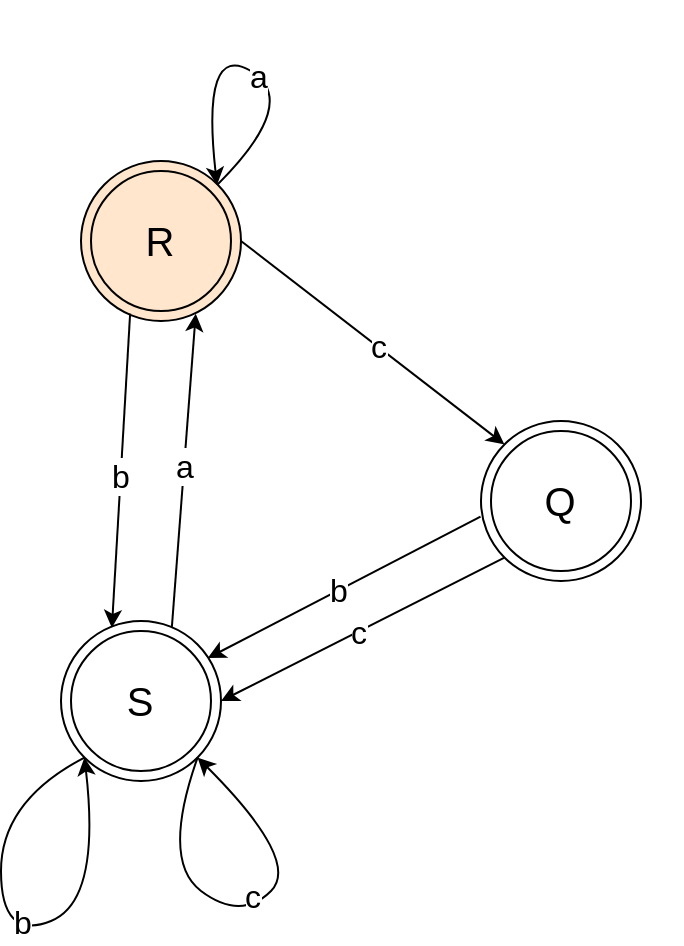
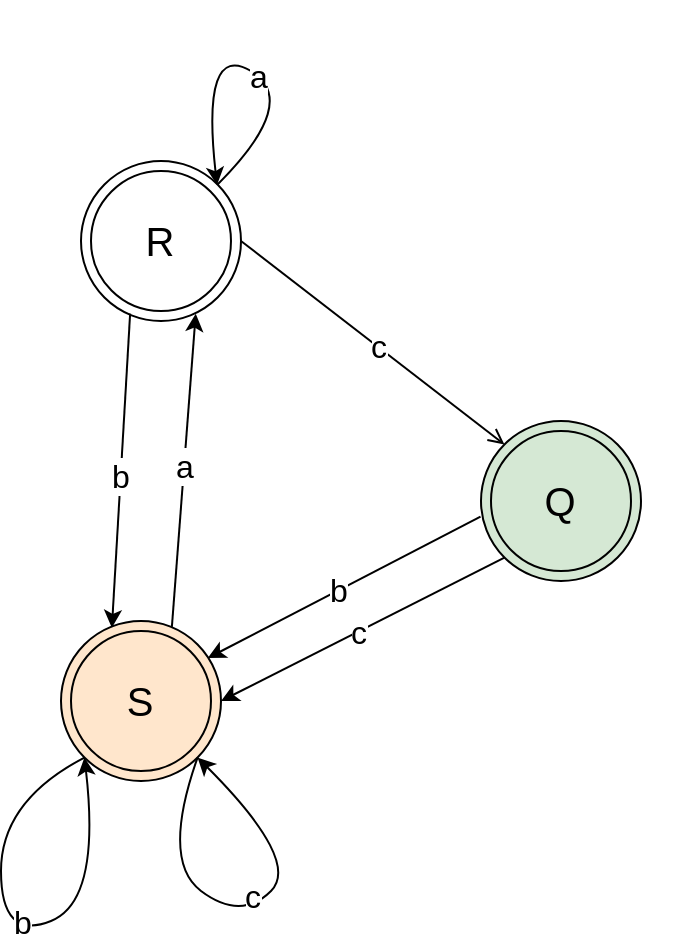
(161, 241) -> (161, 241)
(493, 435) -> (495, 437)
(561, 501) -> (561, 501)
(141, 701) -> (141, 701)
